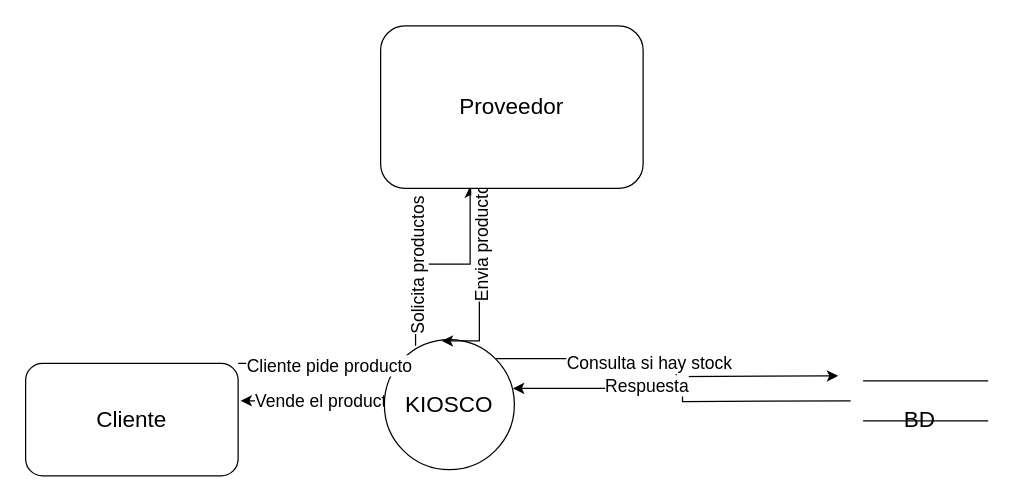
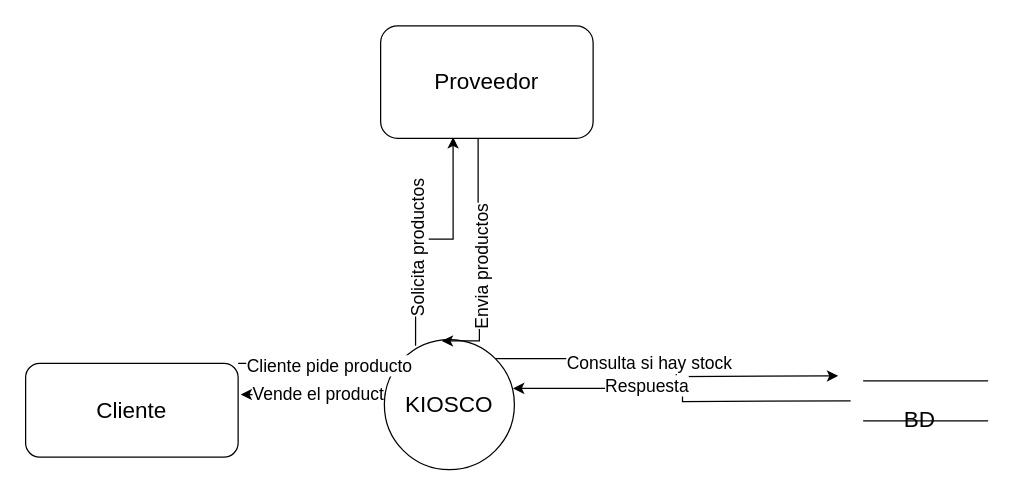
(512, 107) -> (487, 82)
(132, 419) -> (132, 410)
